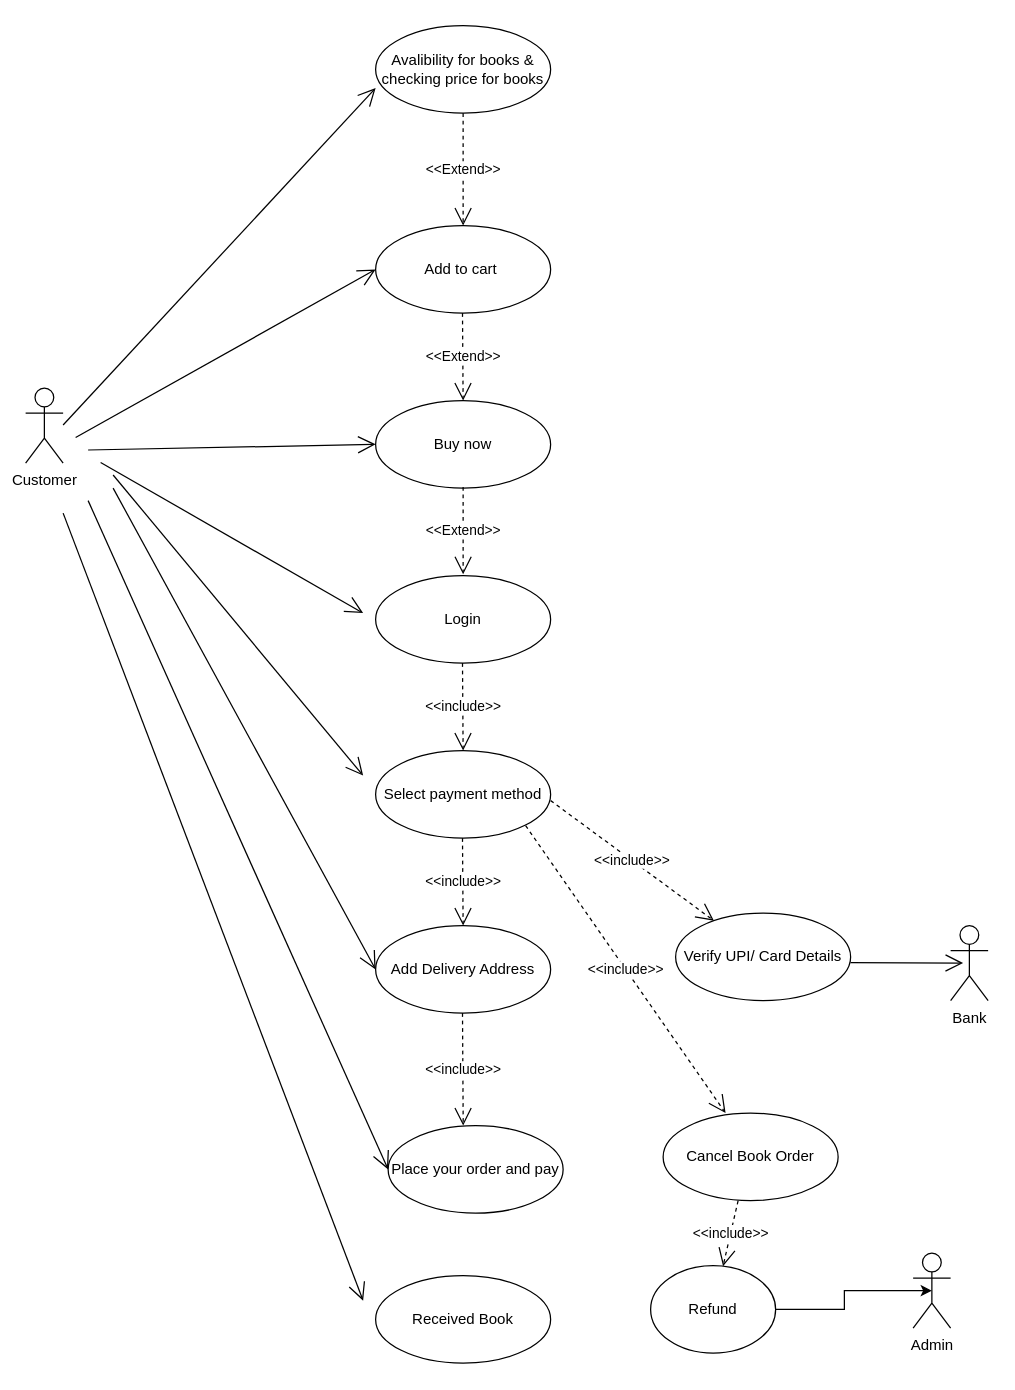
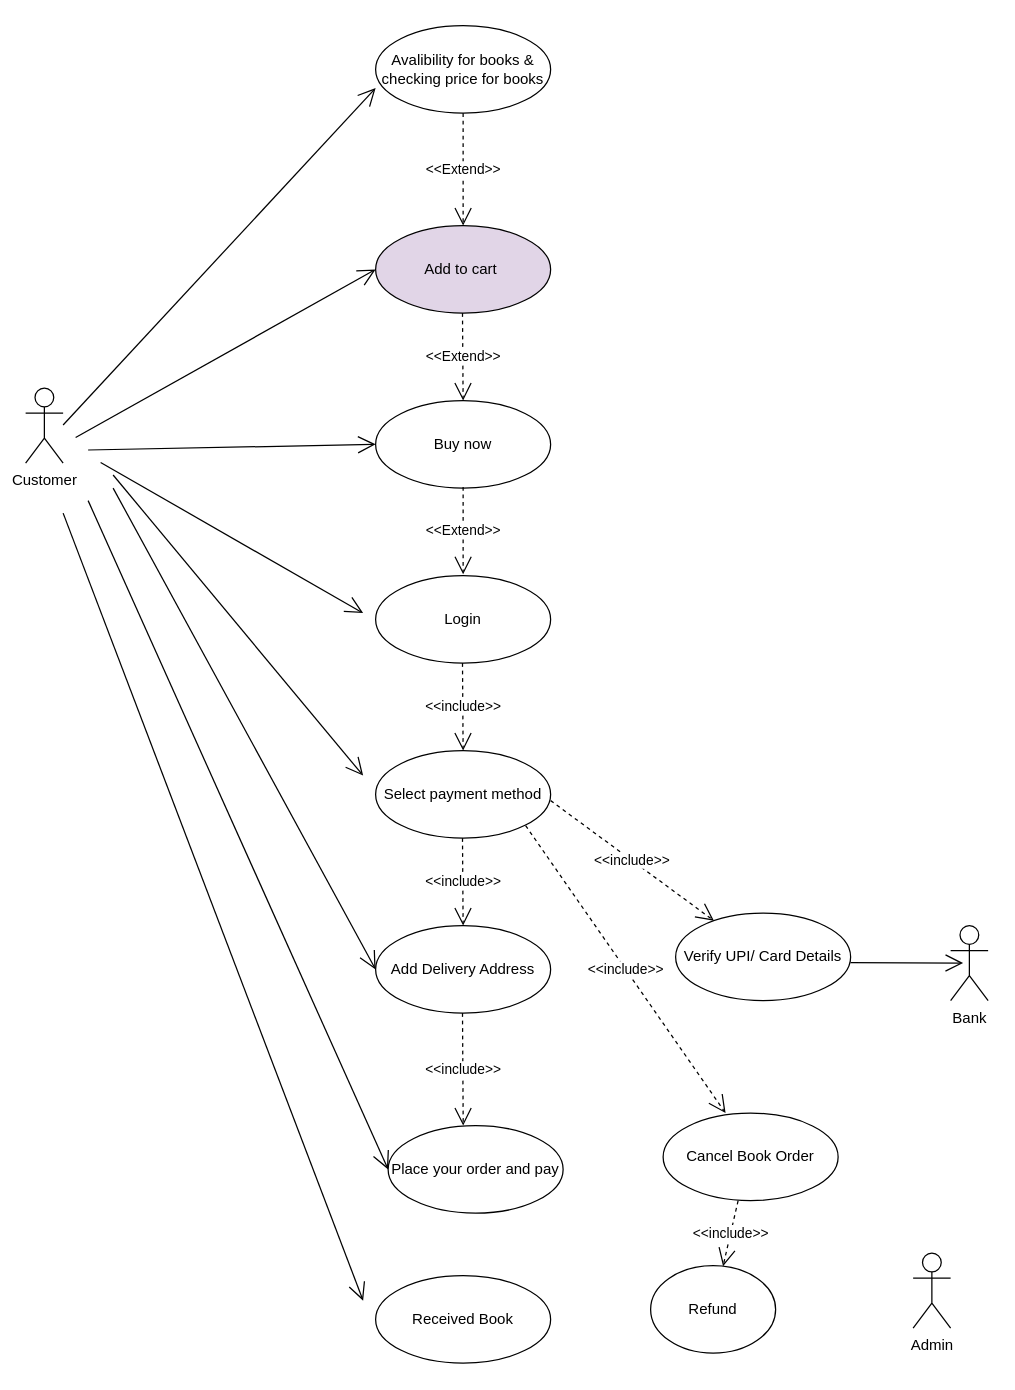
(463, 269) -> (463, 269)
(844, 1295) -> none
